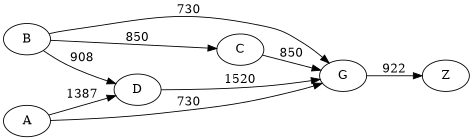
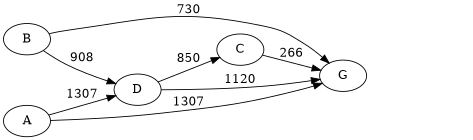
(129, 44) -> (185, 71)
(292, 54) -> (292, 54)
(446, 76) -> none
(240, 80) -> (240, 80)
(82, 94) -> (82, 94)
(189, 102) -> (189, 102)
